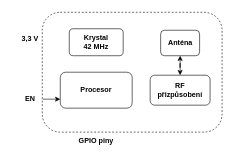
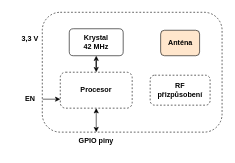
(180, 43) -> (180, 43)
none -> (96, 65)
(180, 66) -> none
(96, 90) -> (96, 90)
(180, 90) -> (180, 90)
none -> (96, 127)
